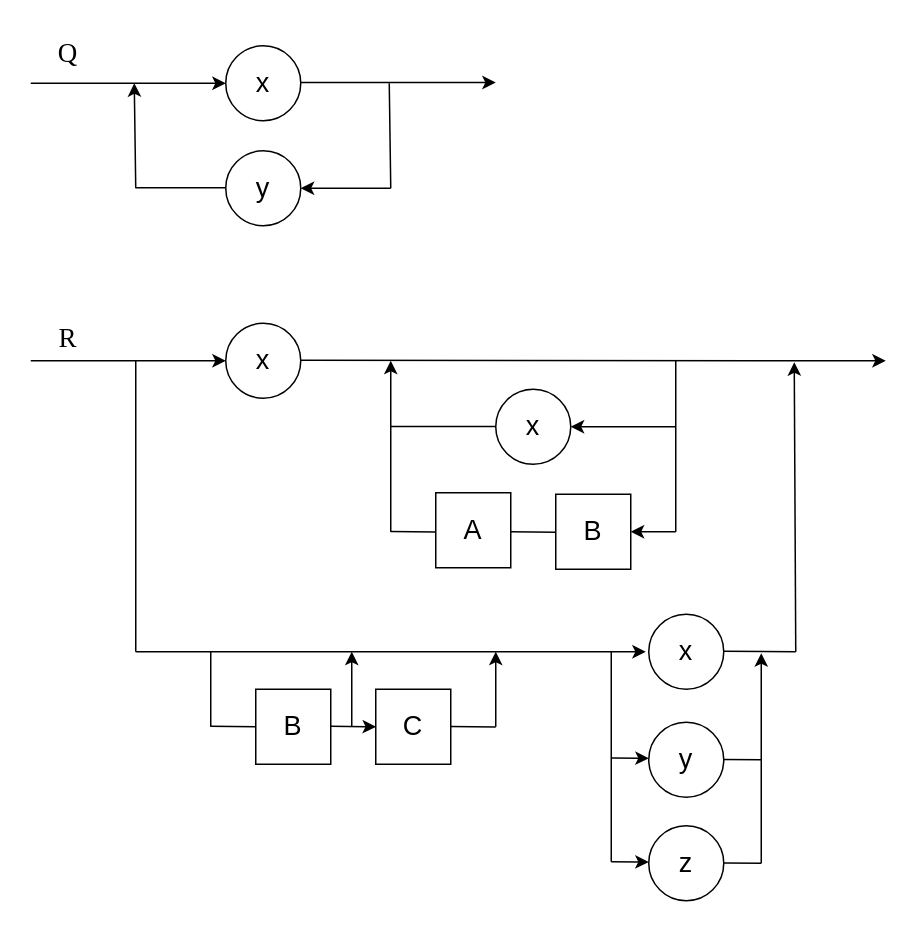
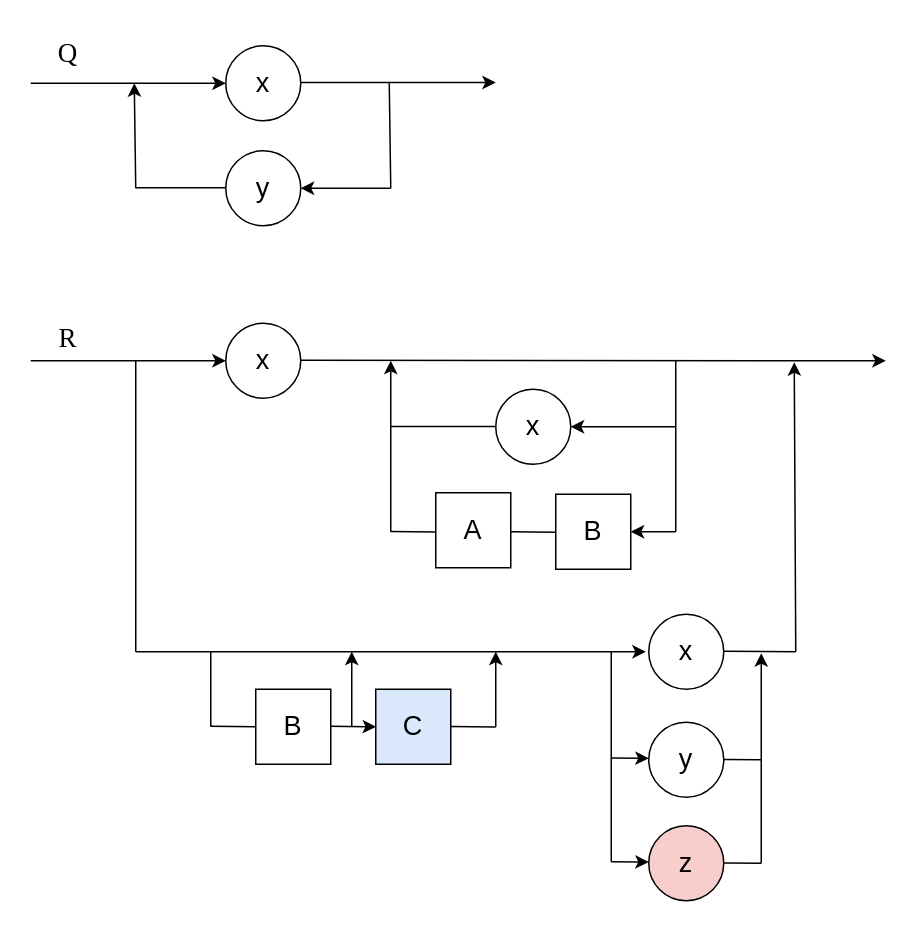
(413, 727) -> (413, 727)
(686, 863) -> (686, 863)
